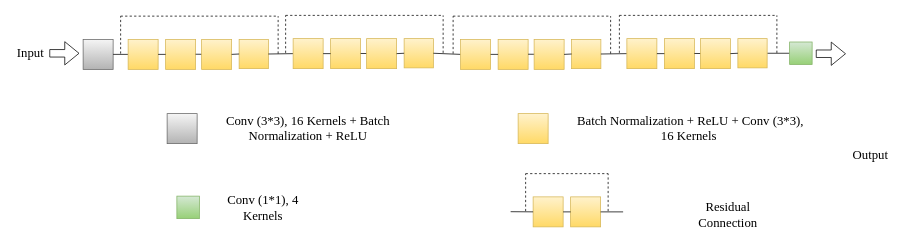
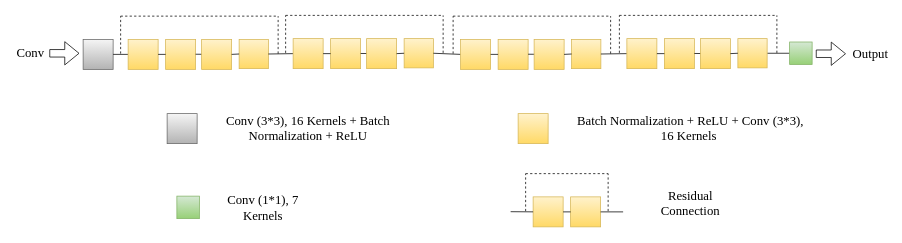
(30, 54) -> (30, 54)
(870, 155) -> (870, 54)
(263, 208) -> (263, 208)
(728, 215) -> (690, 204)
